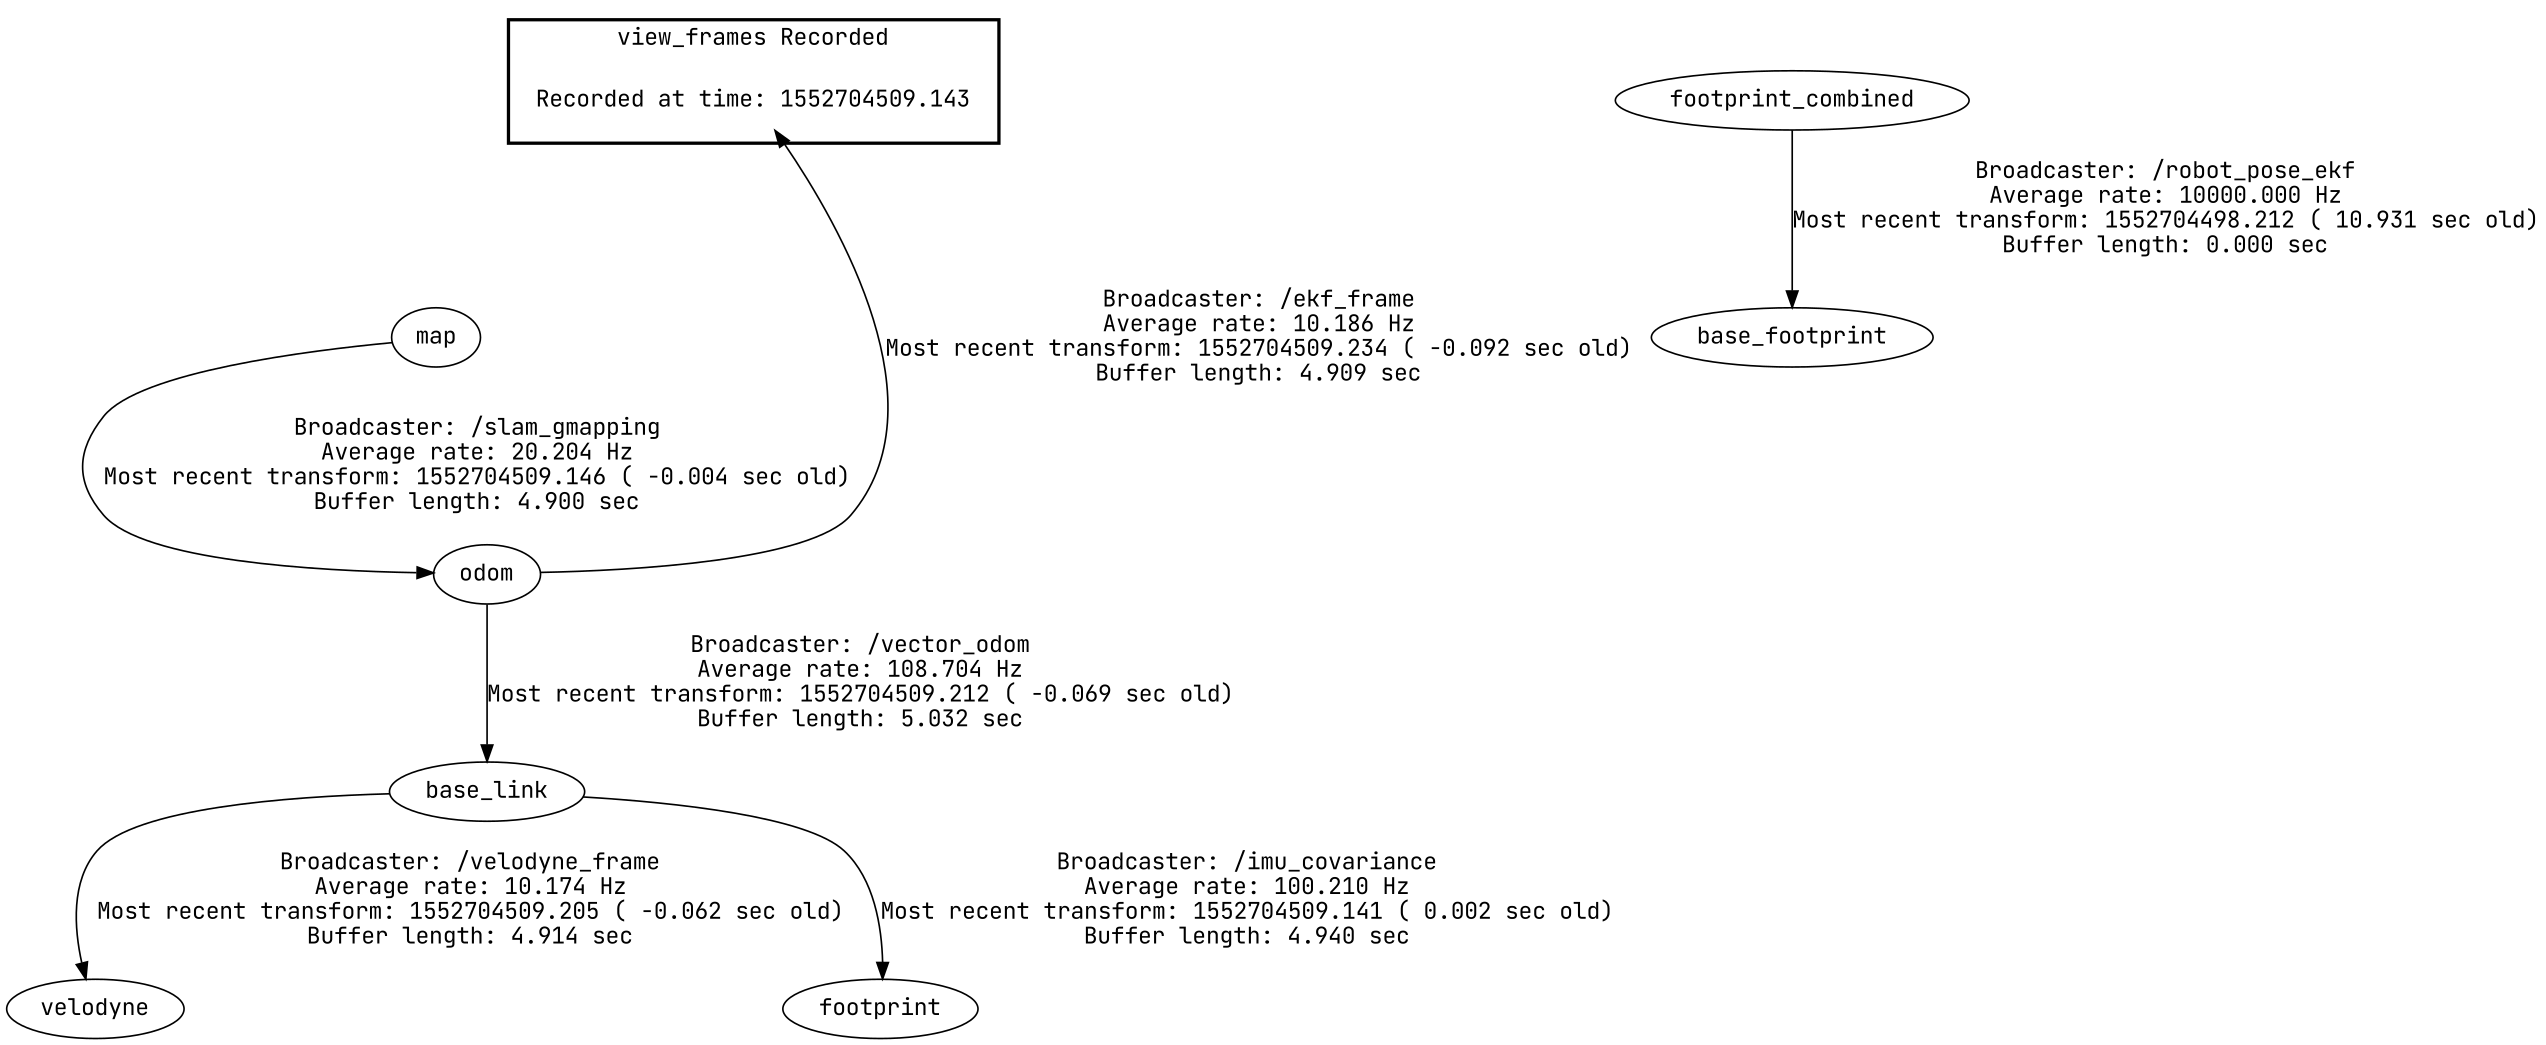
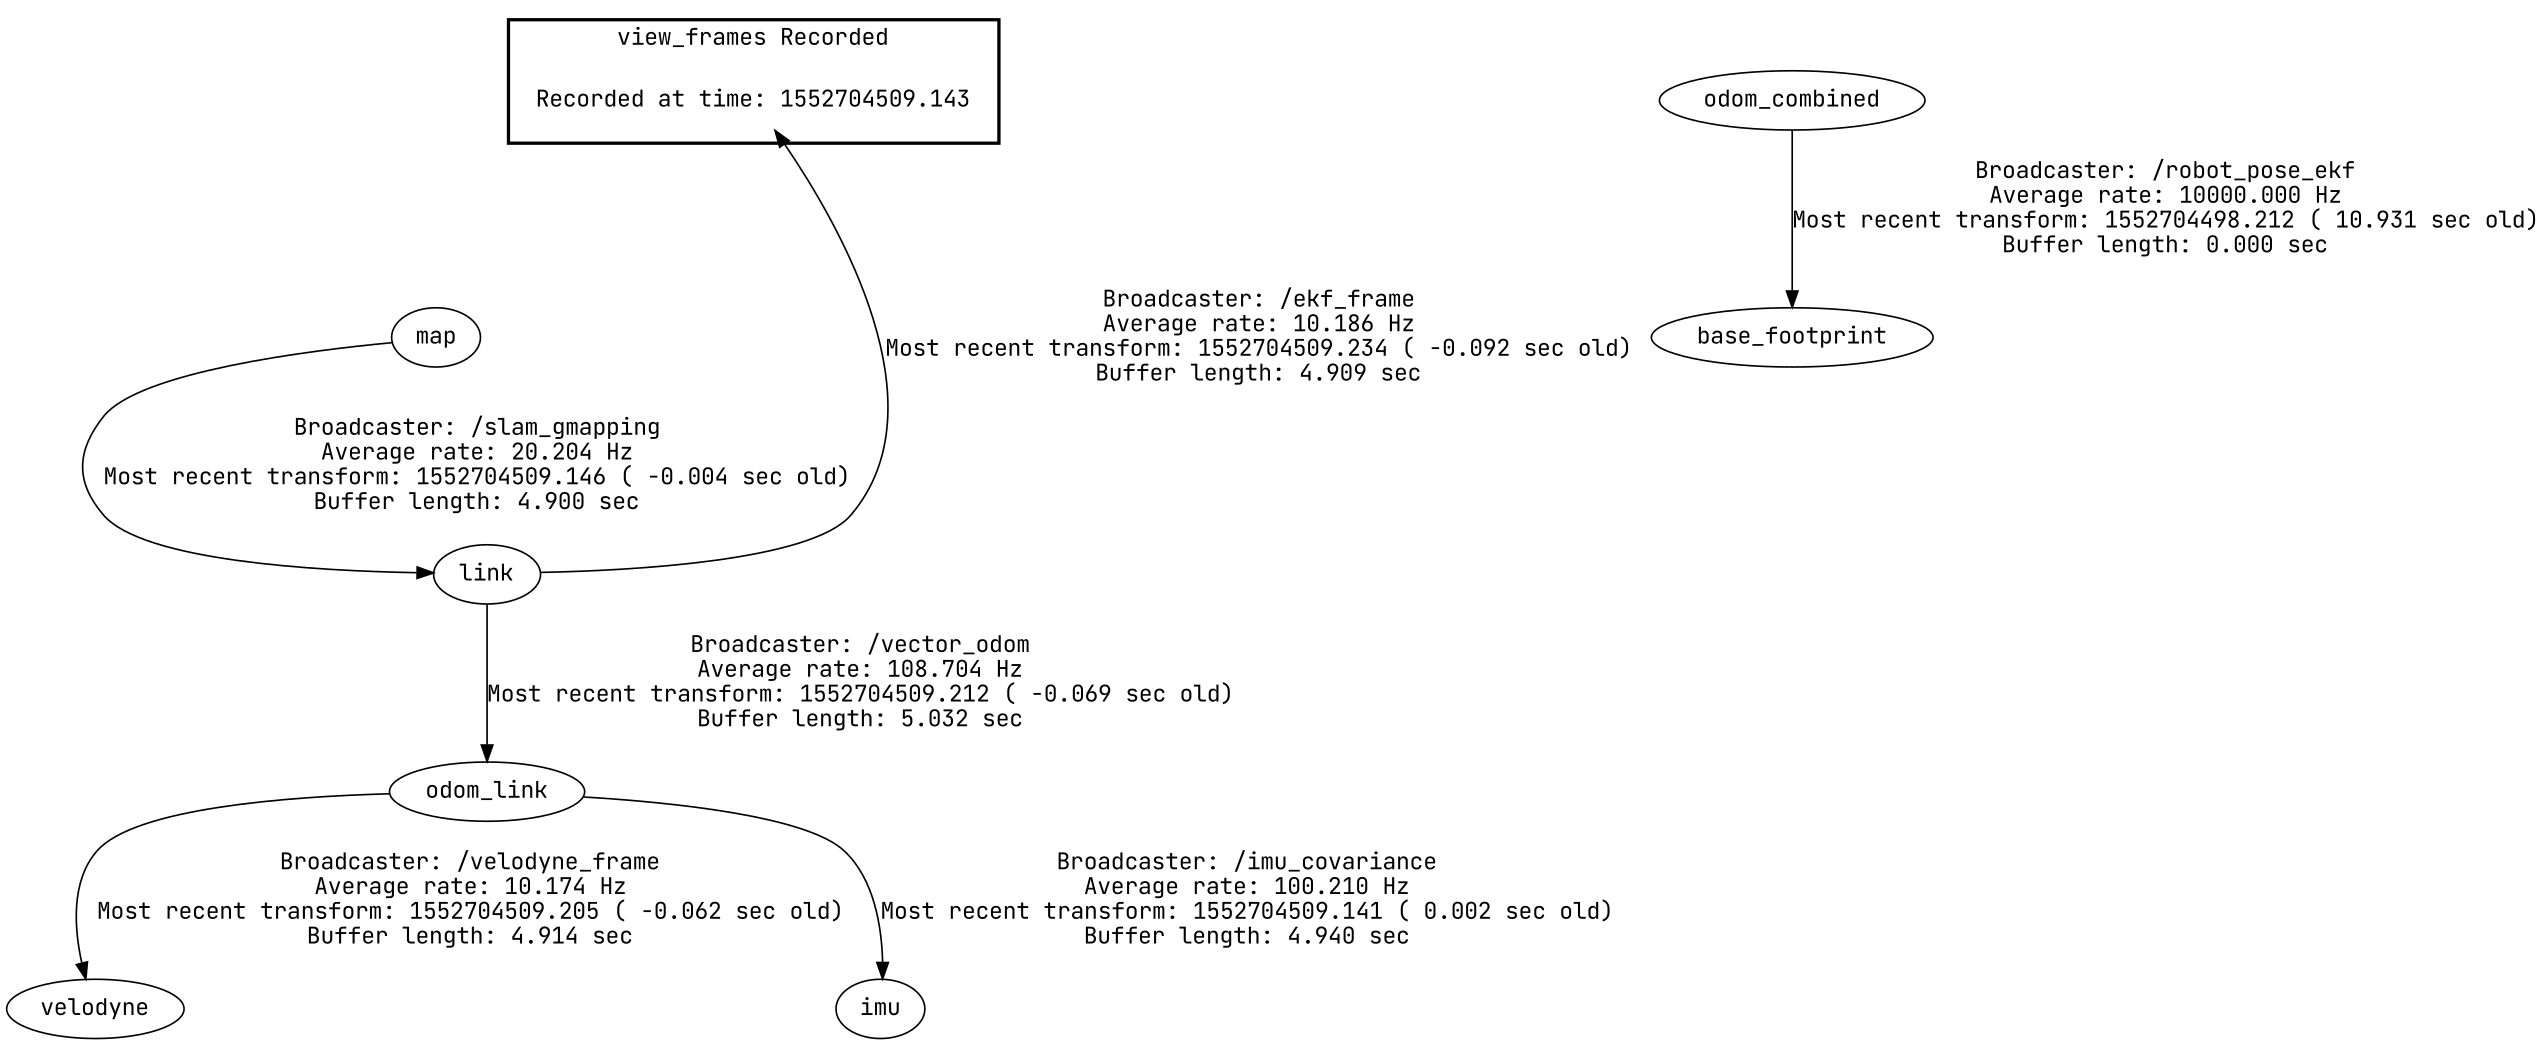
(1792, 100) -> (1792, 100)
(487, 574) -> (487, 574)
(487, 792) -> (487, 792)
(880, 1009) -> (880, 1009)
